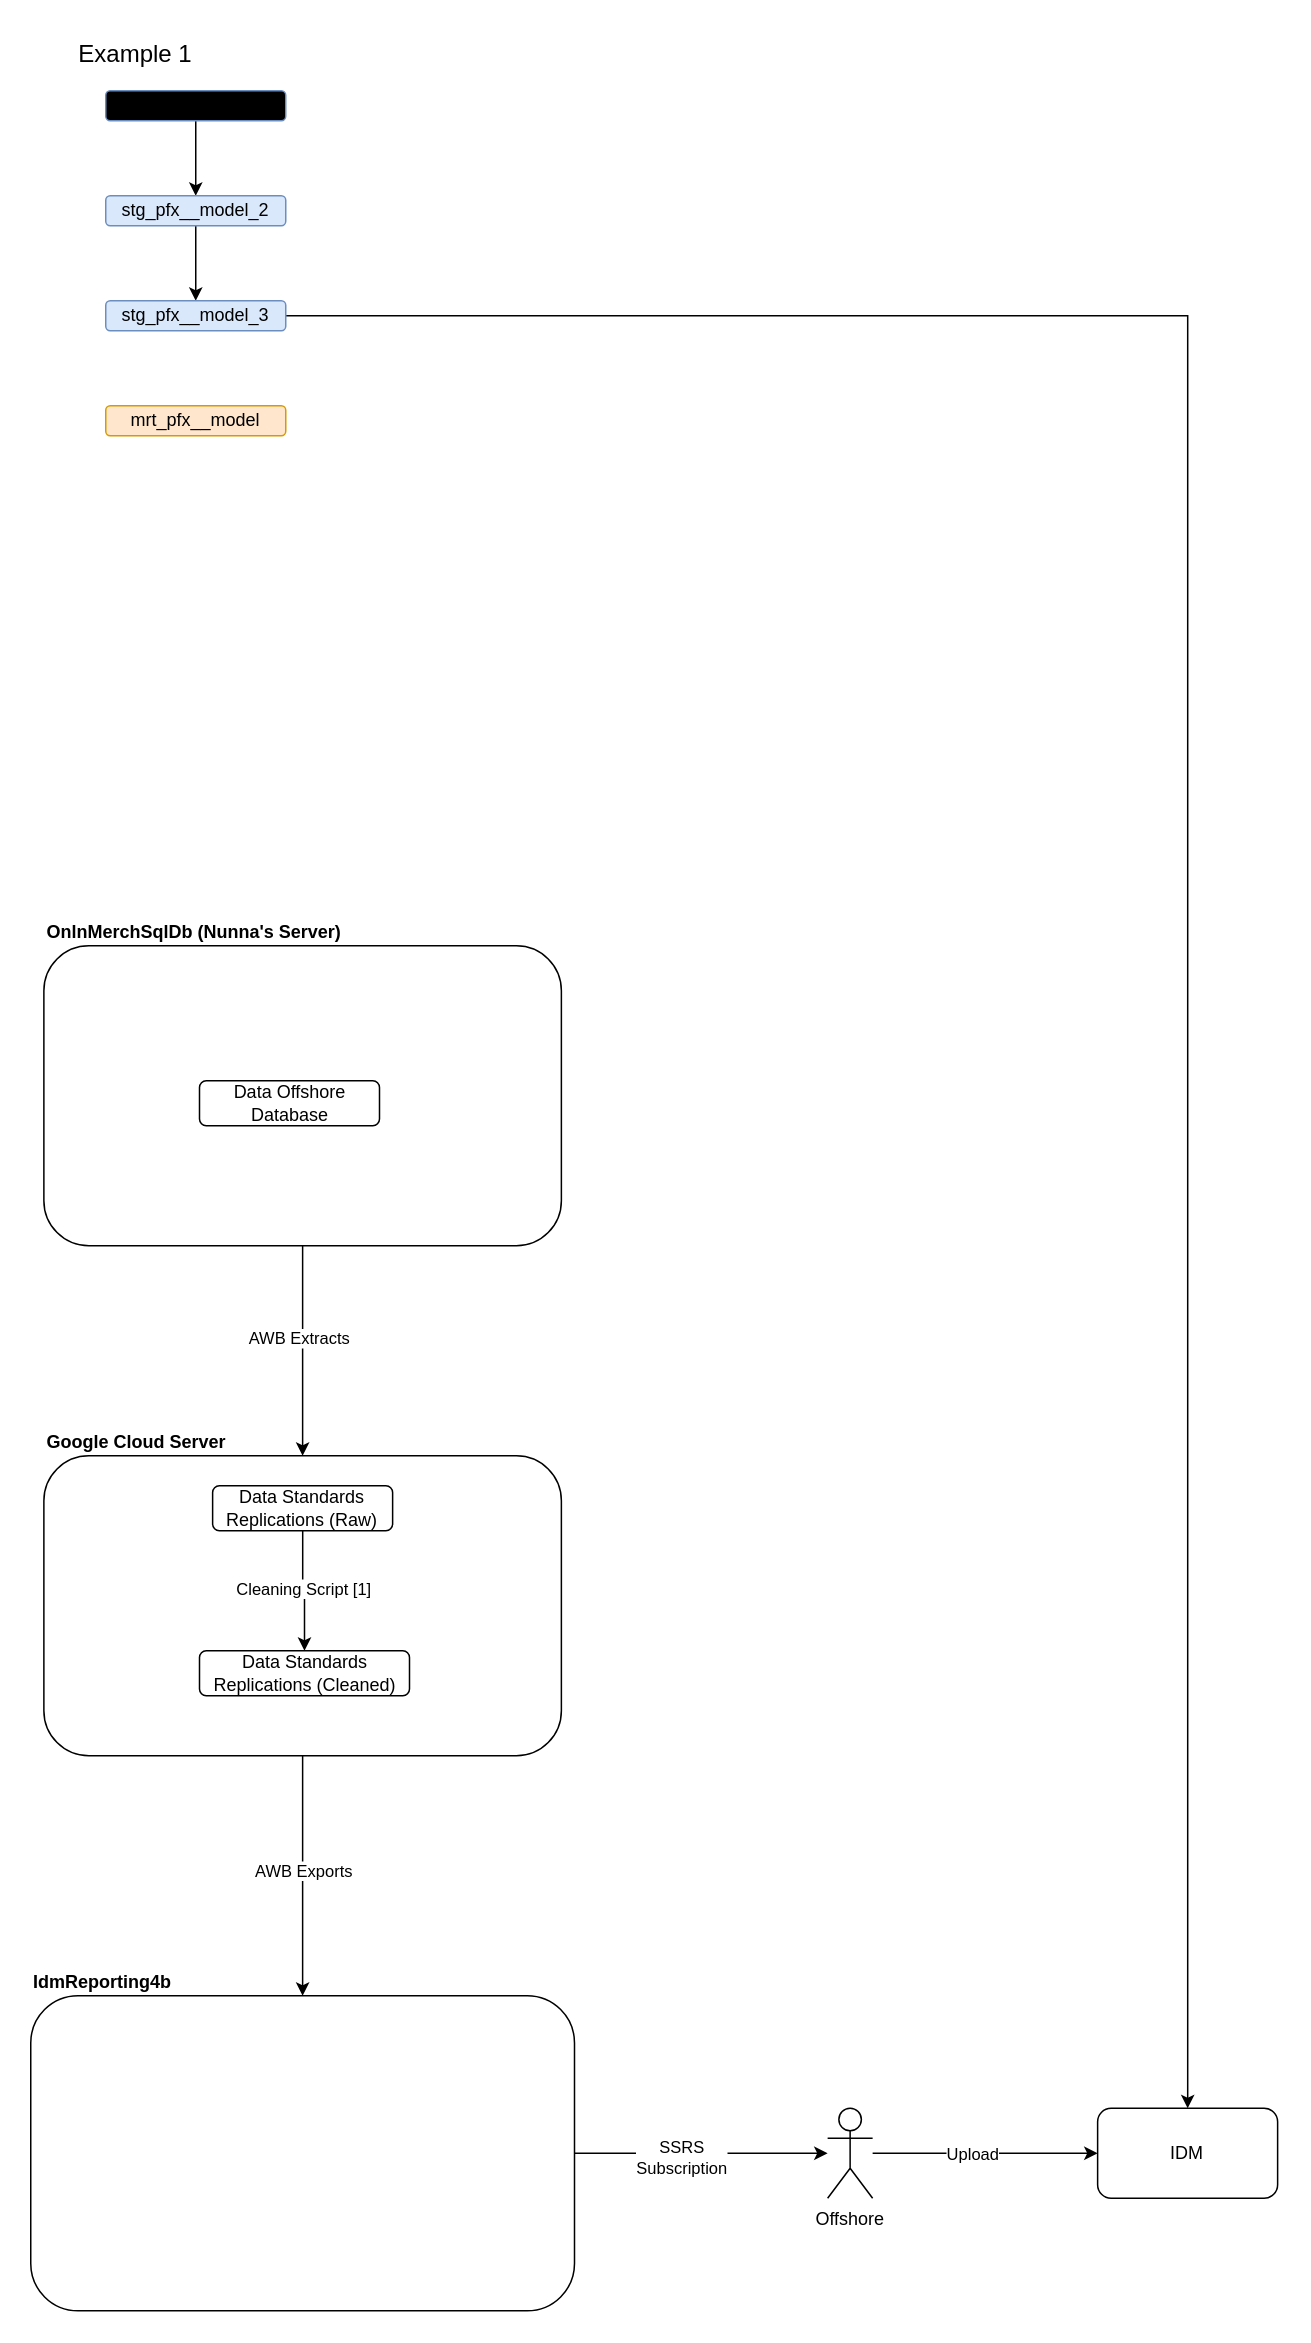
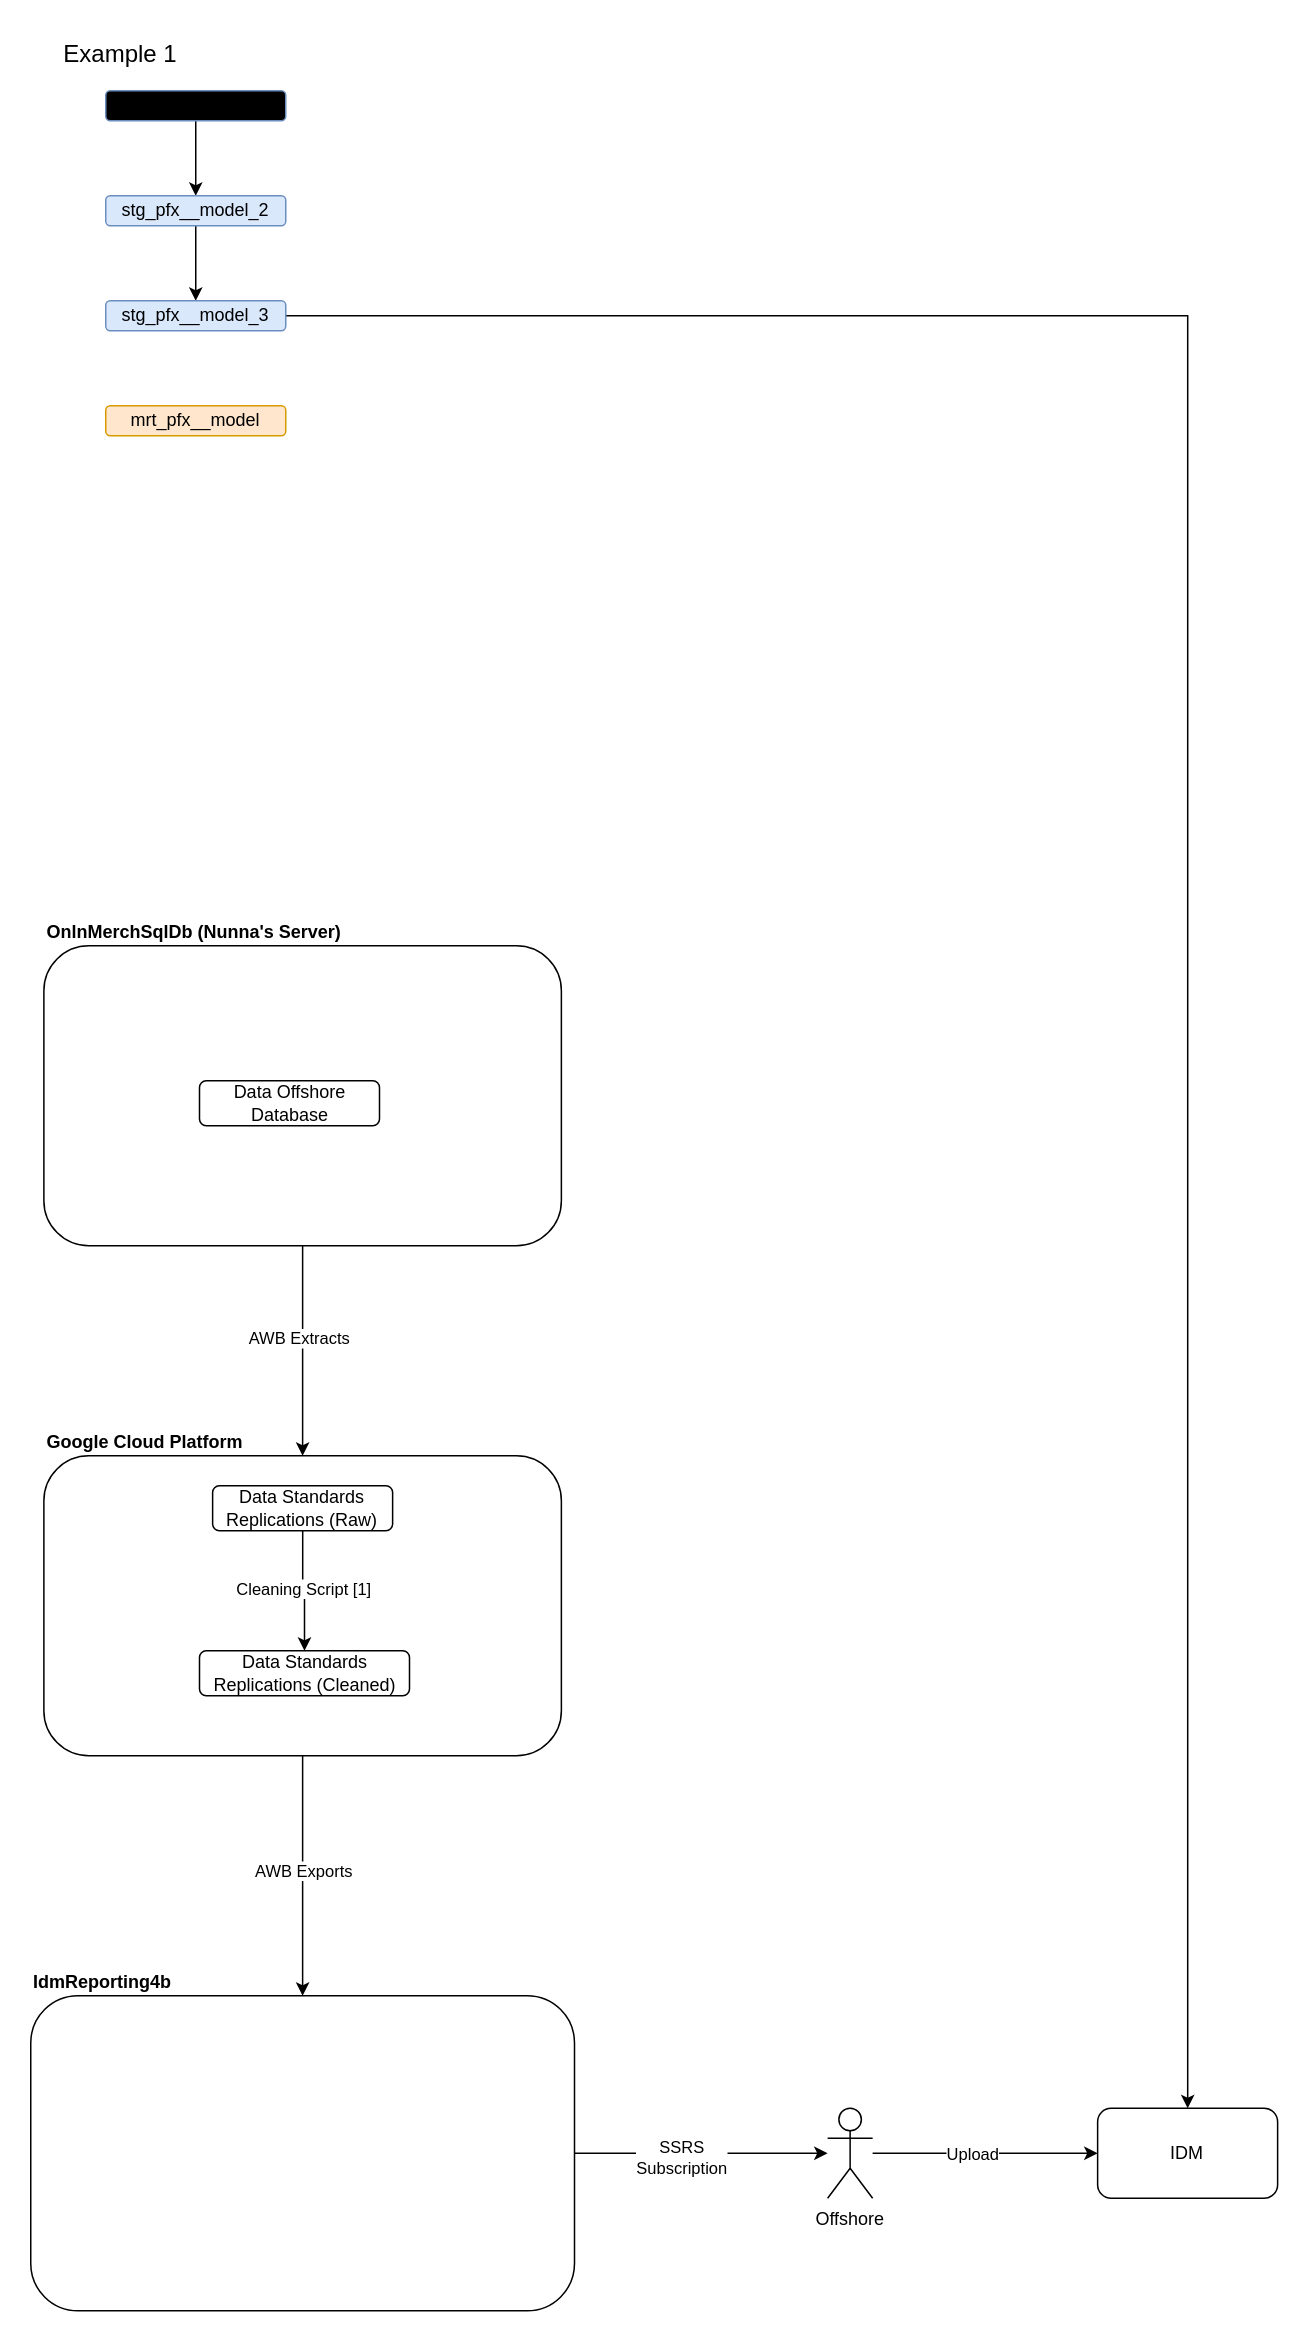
(136, 53) -> (121, 53)
(134, 1440) -> (141, 1440)
